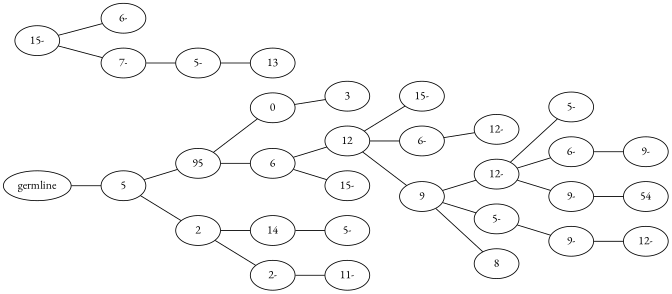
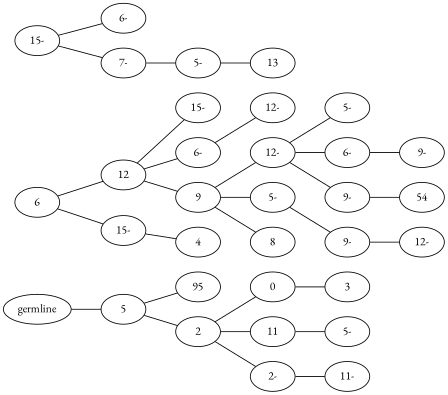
(235, 136) -> (235, 309)
(236, 163) -> none
(273, 231) -> (273, 332)
none -> (198, 242)
